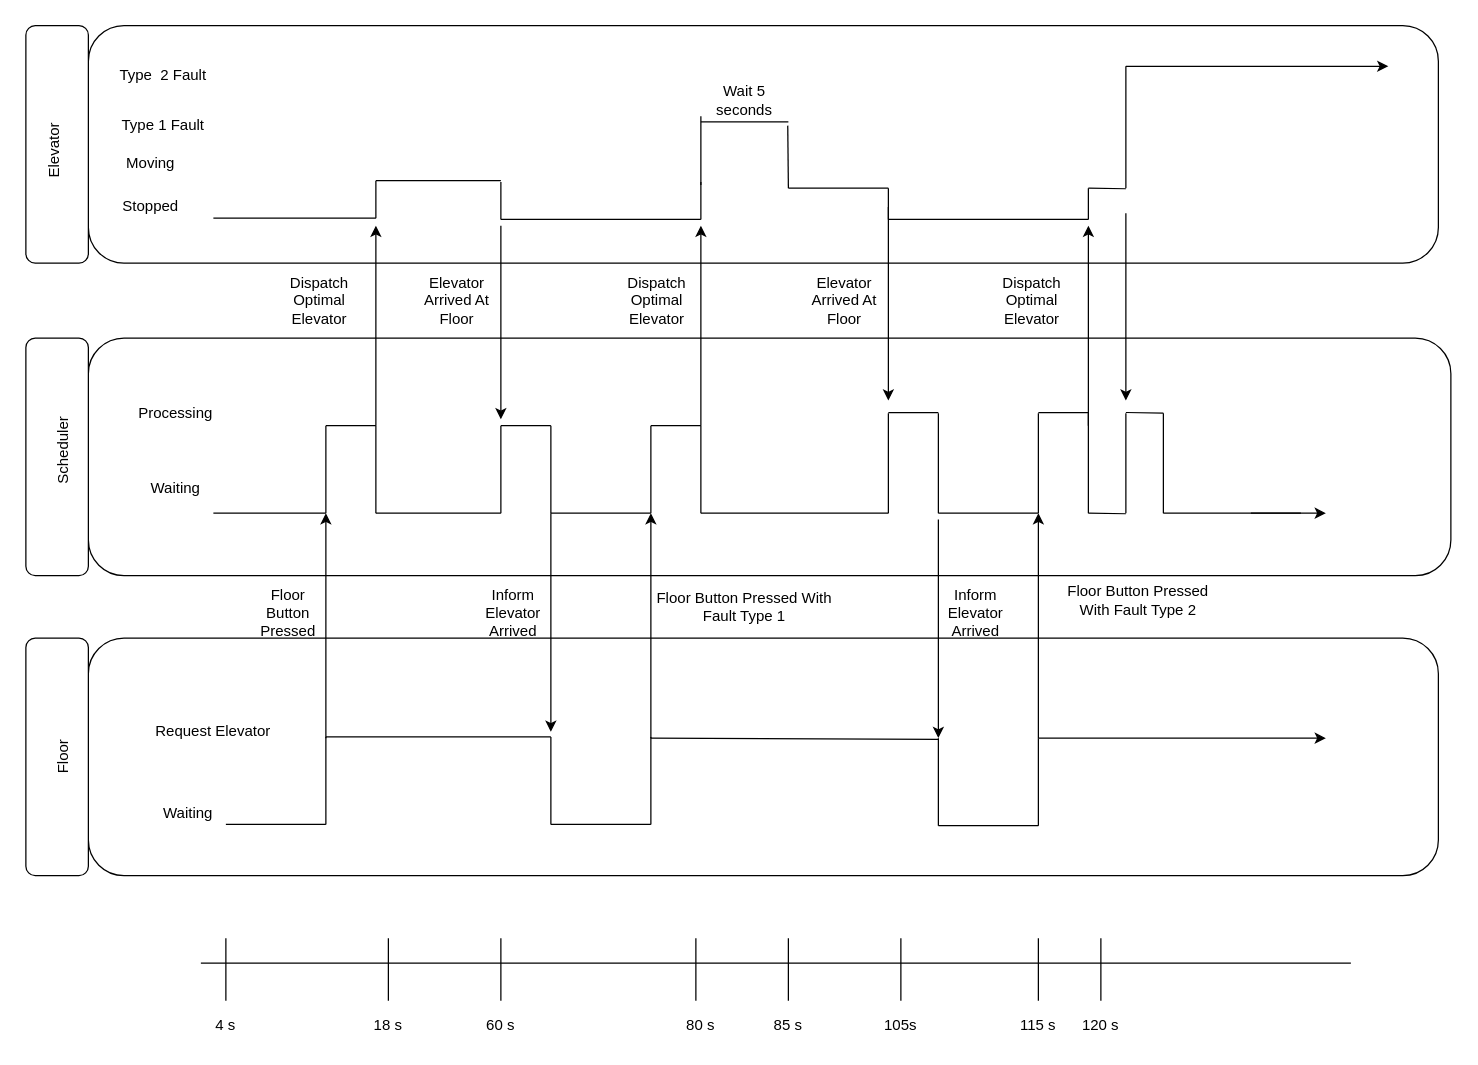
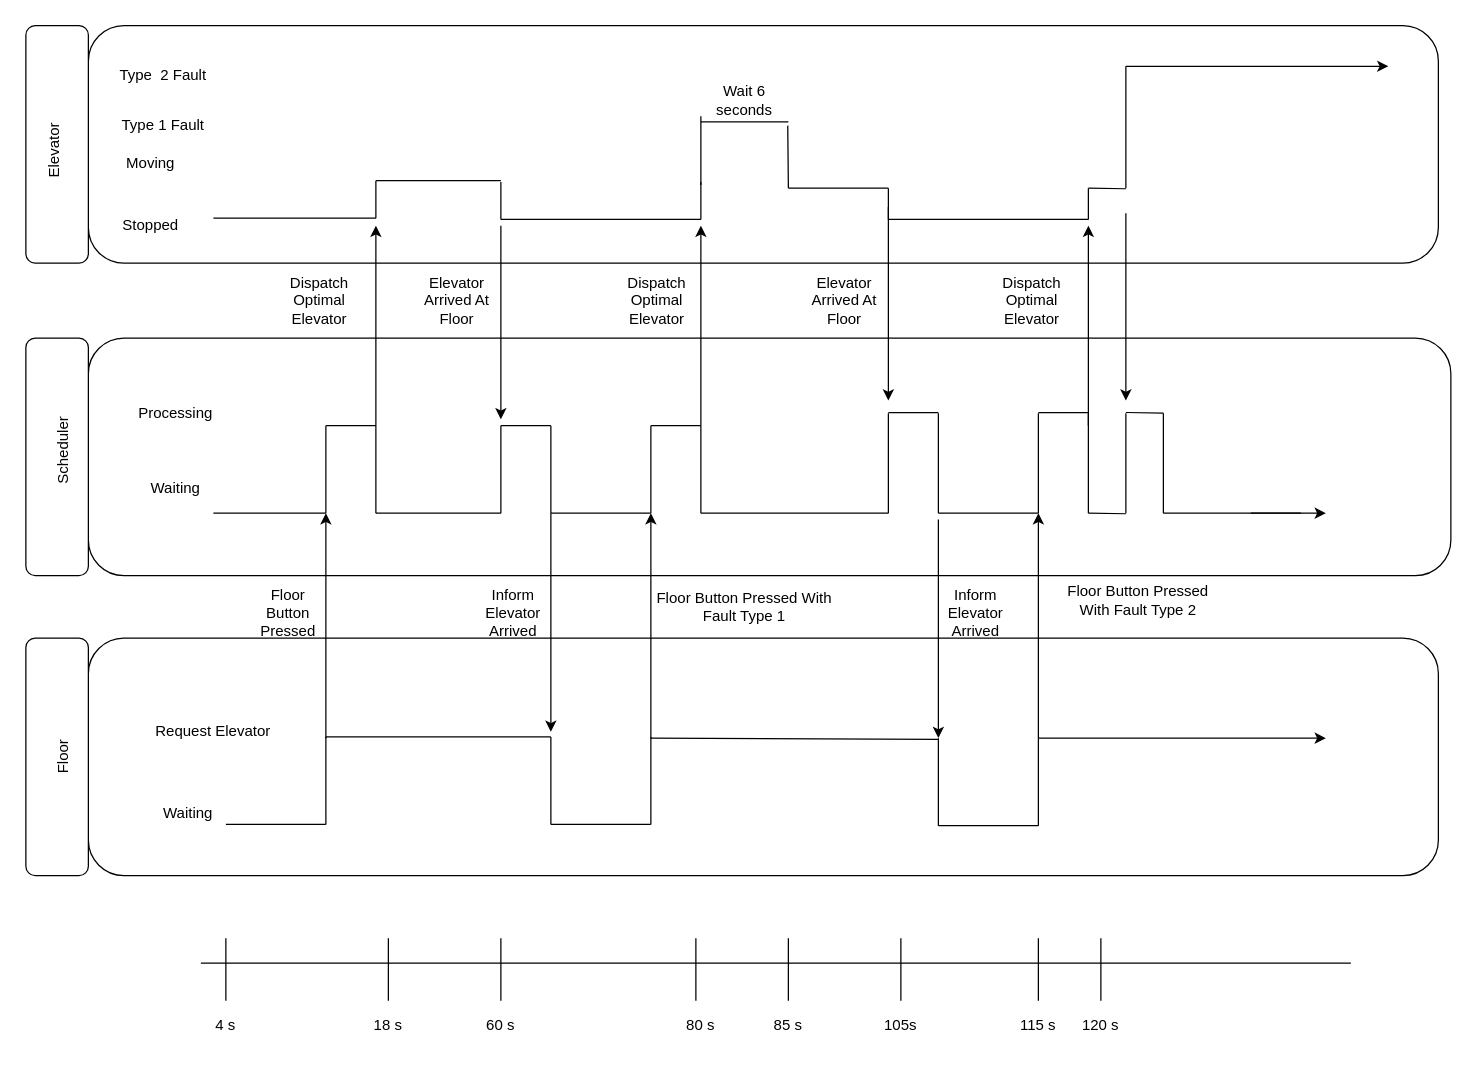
(744, 101) -> (744, 101)
(151, 207) -> (151, 226)
